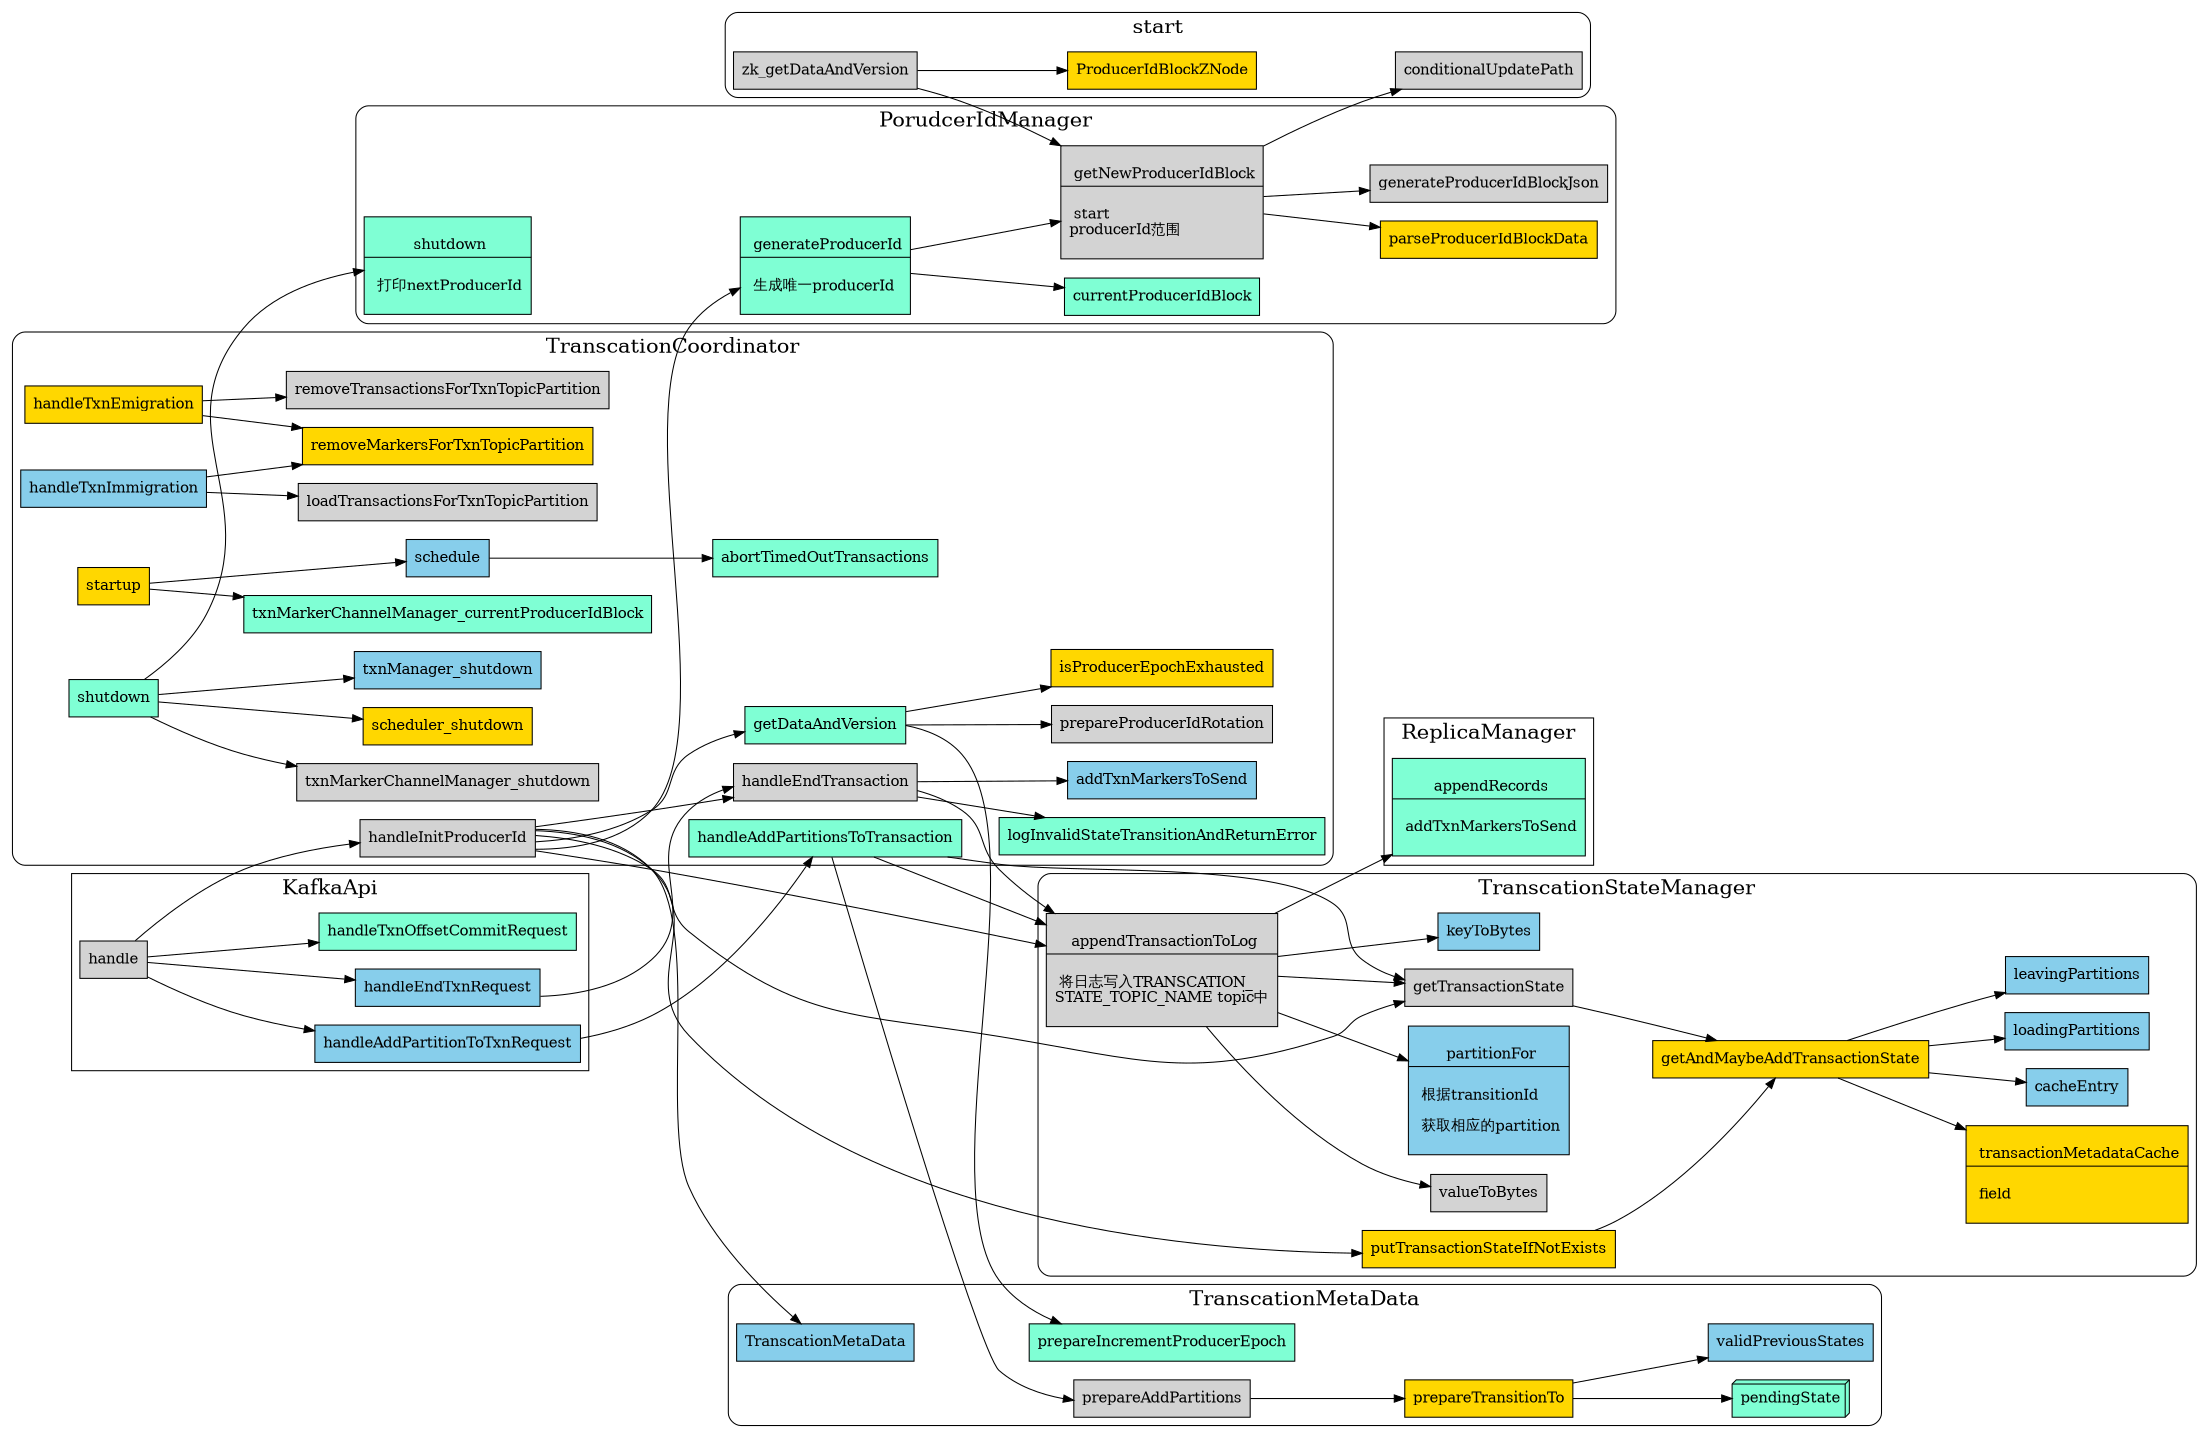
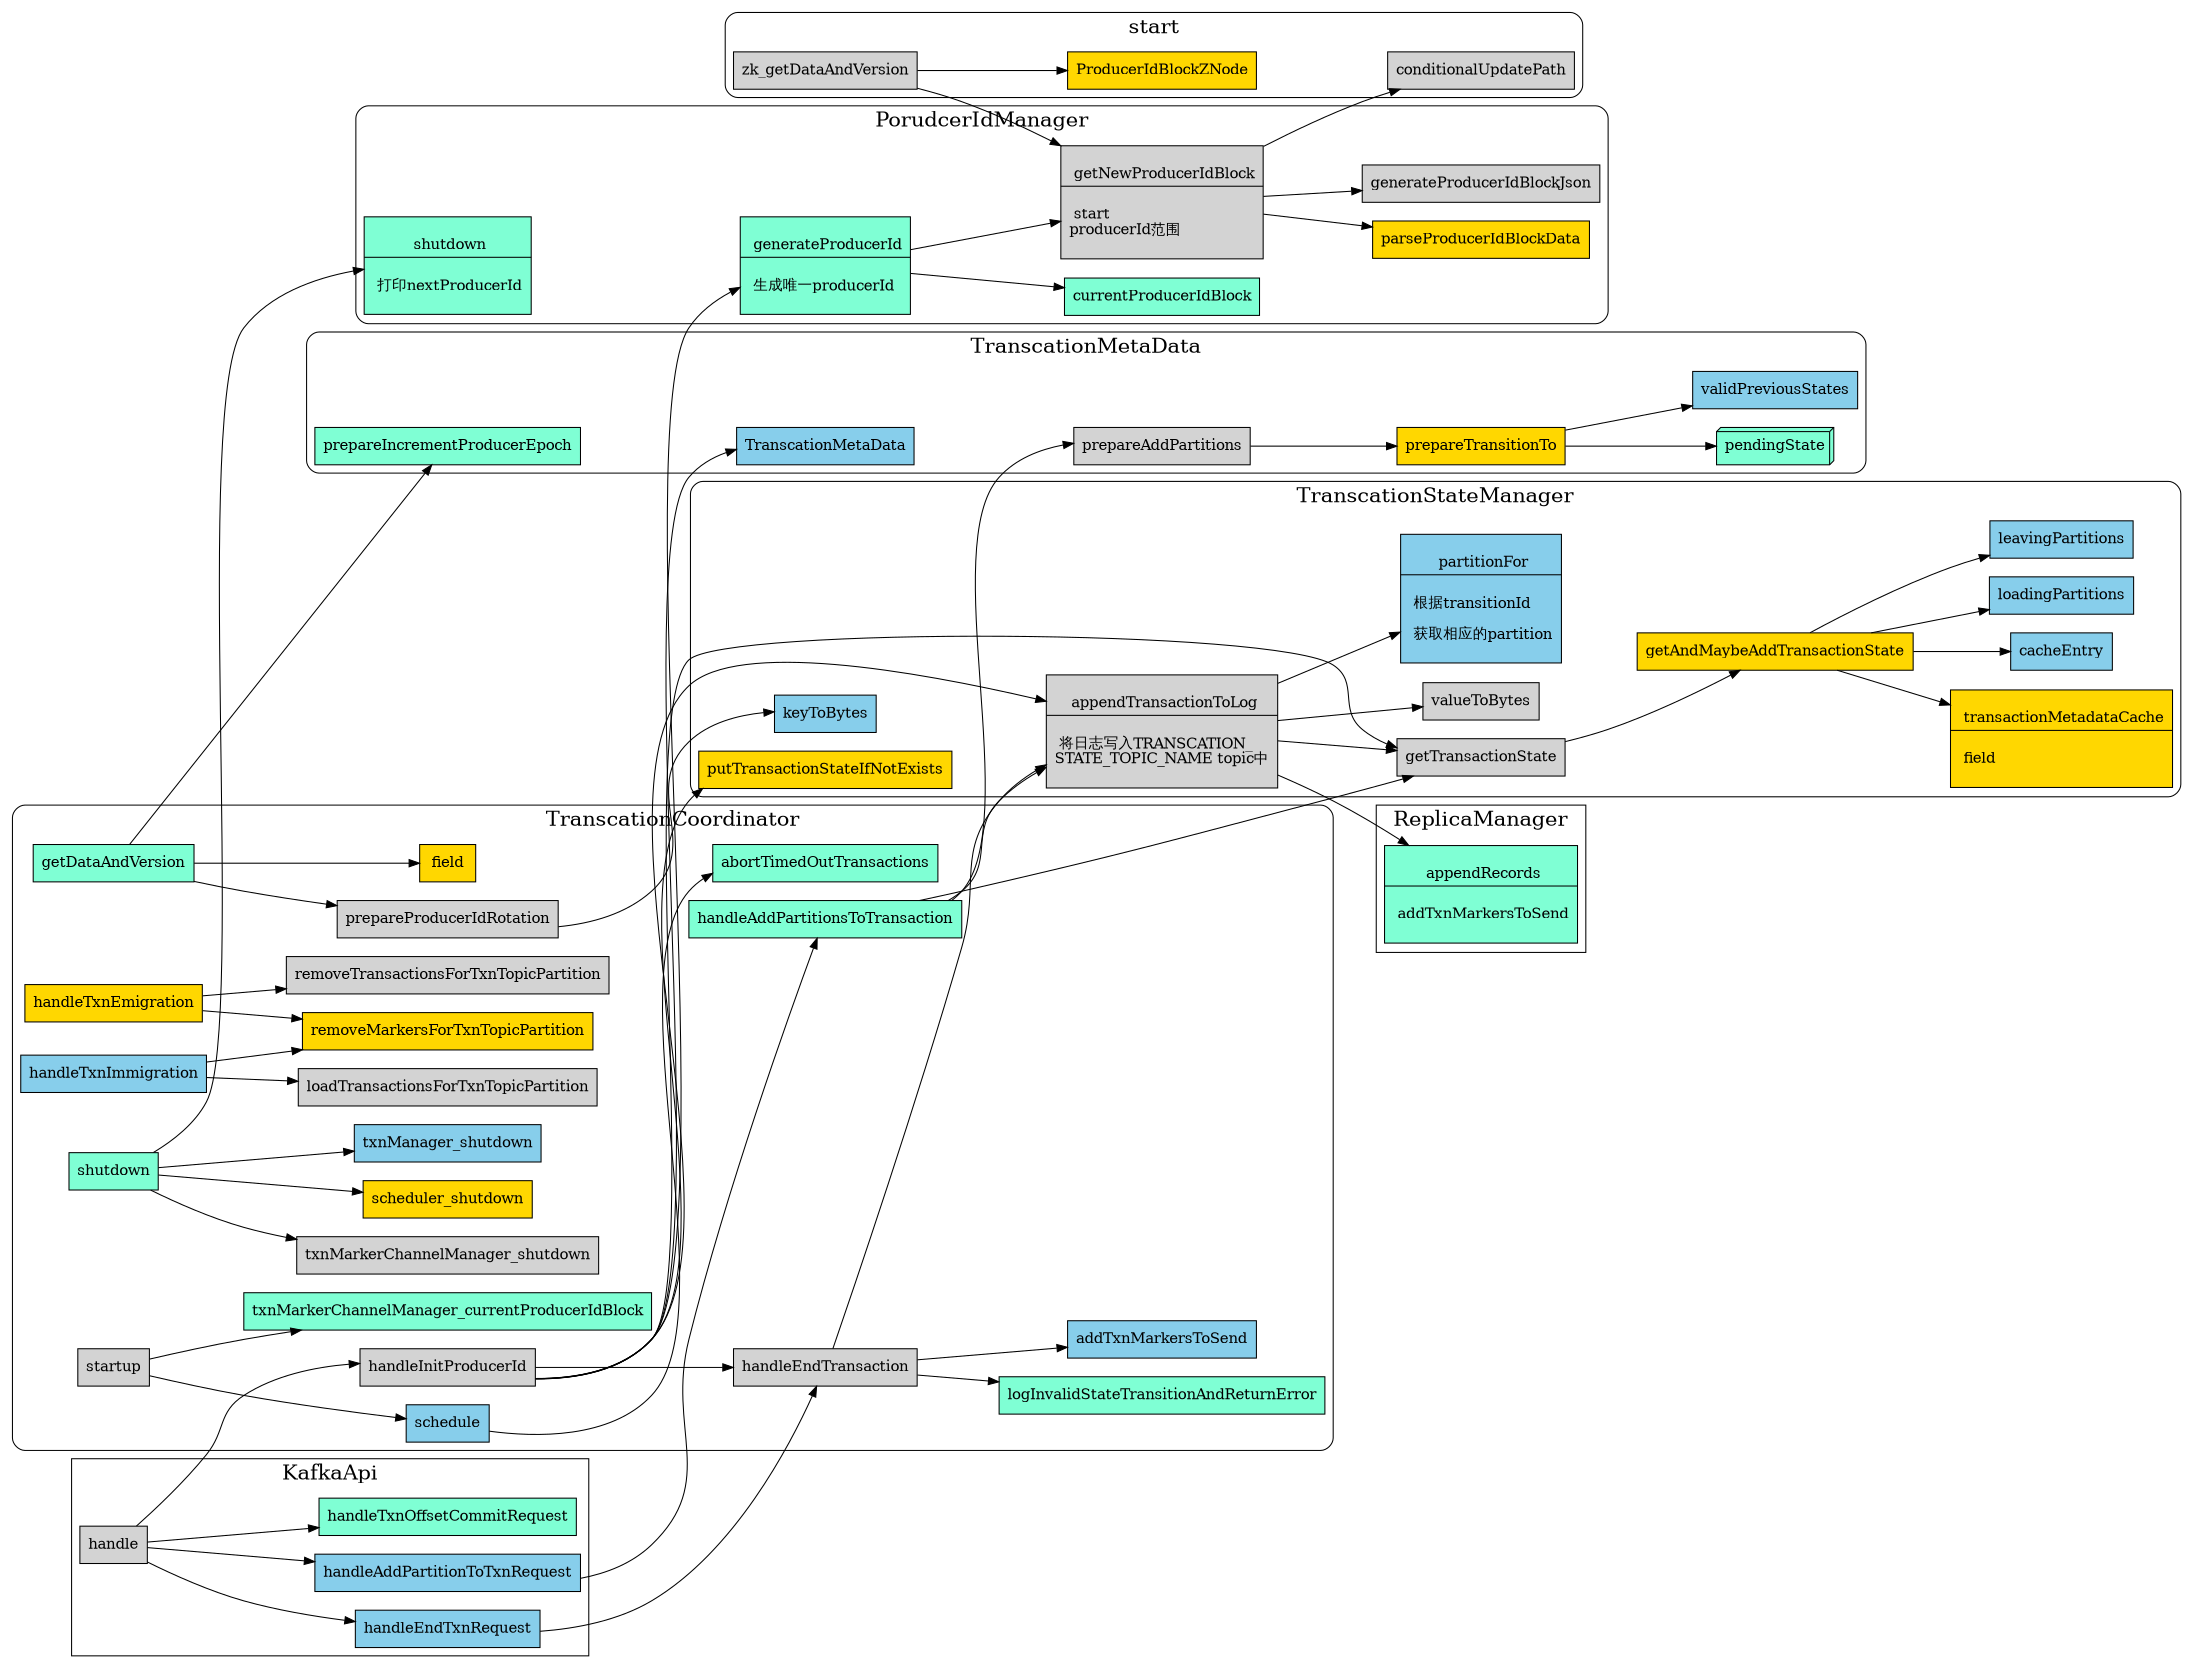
(114, 586) -> (114, 1367)
(1162, 668) -> (448, 863)
(618, 826) -> none
(1345, 949) -> (646, 895)
(1690, 1169) -> none
